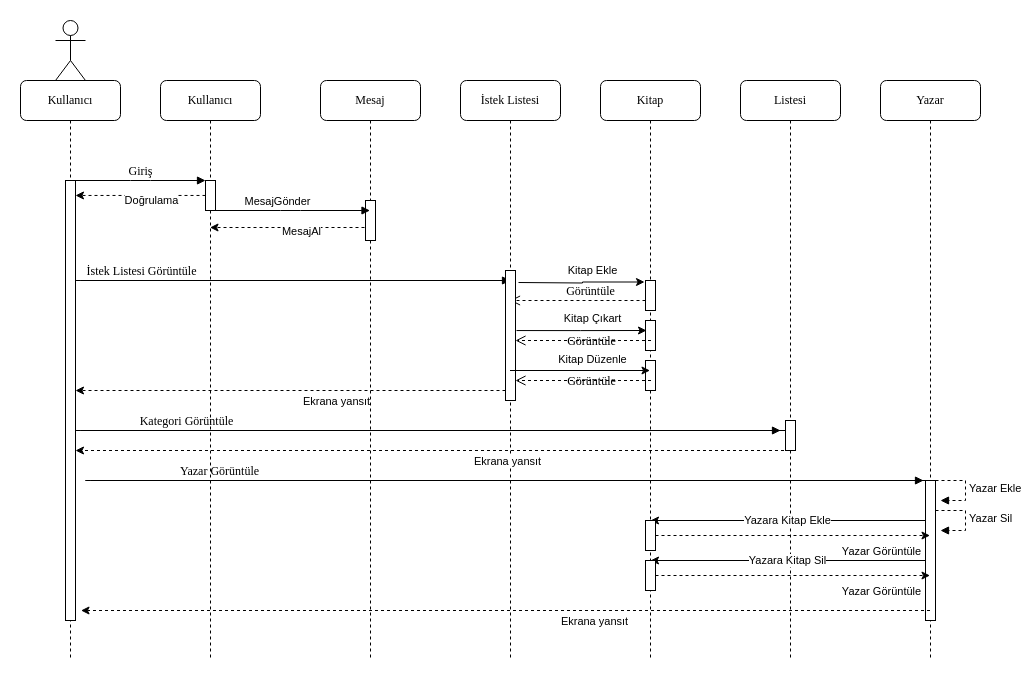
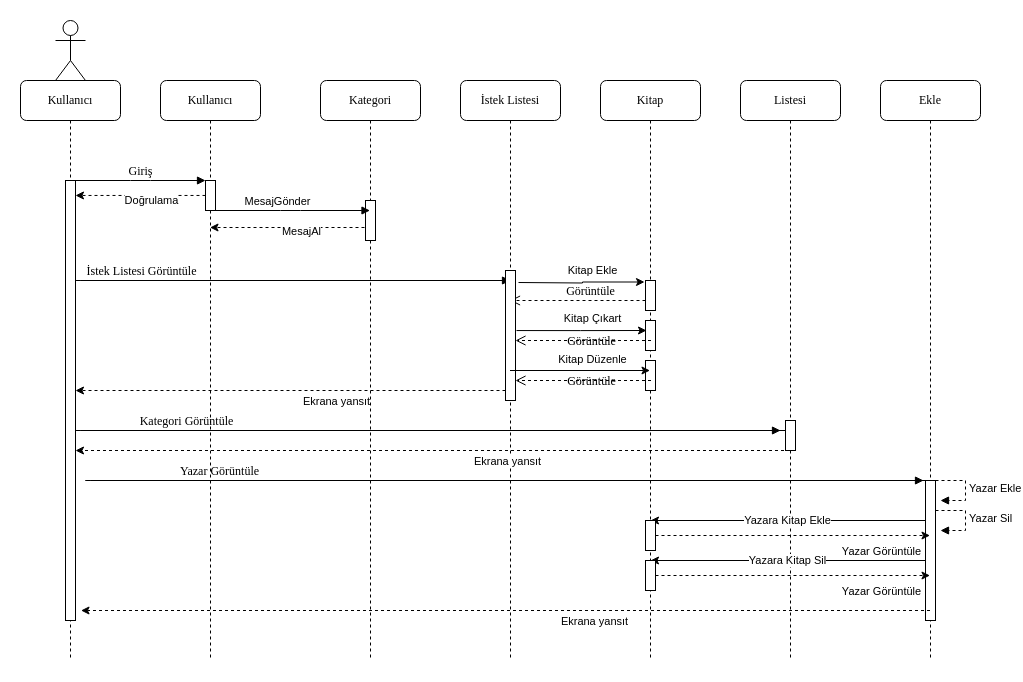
(371, 101) -> (371, 101)
(931, 101) -> (931, 101)
